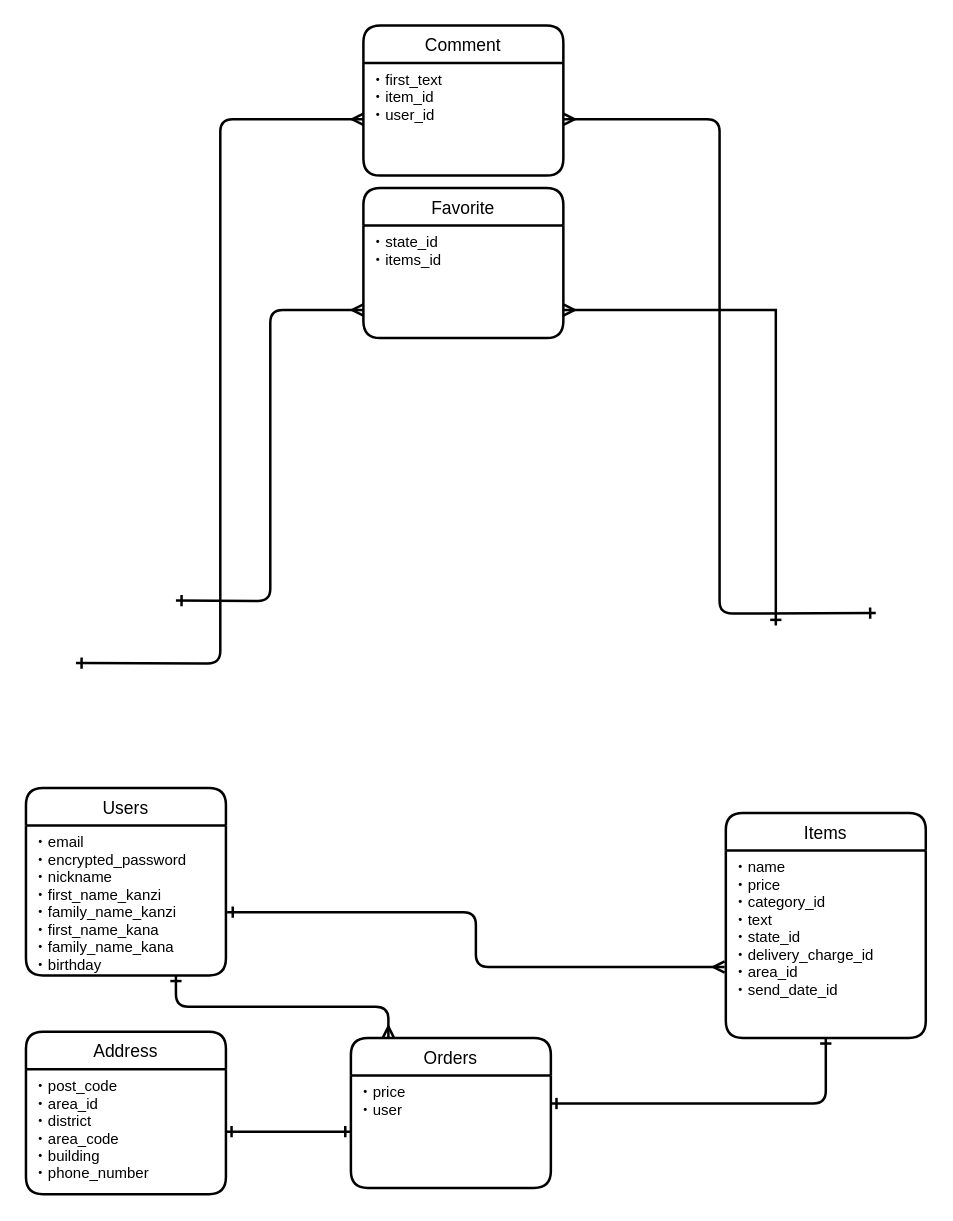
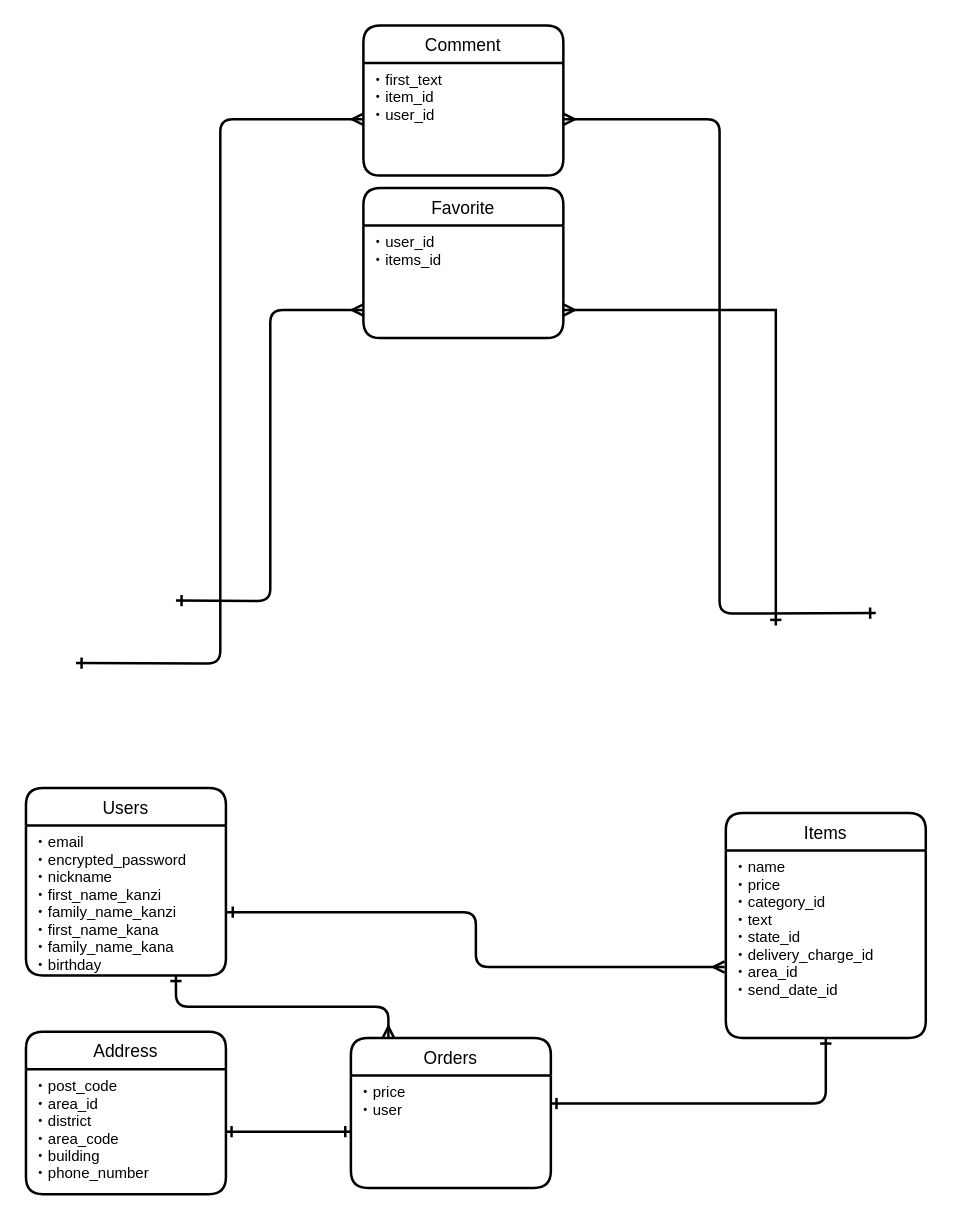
(409, 243) -> (405, 243)
